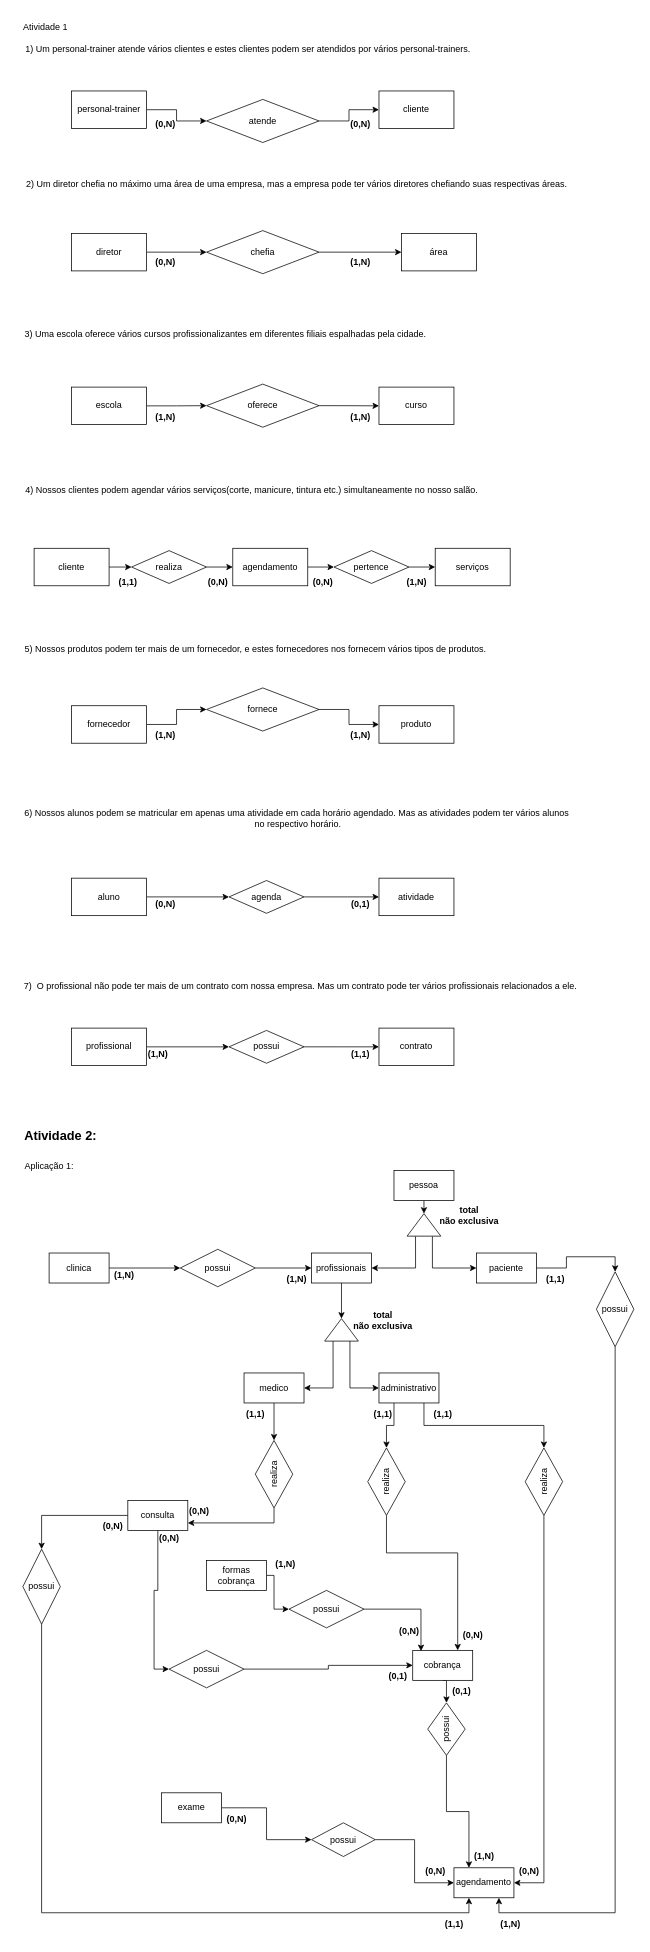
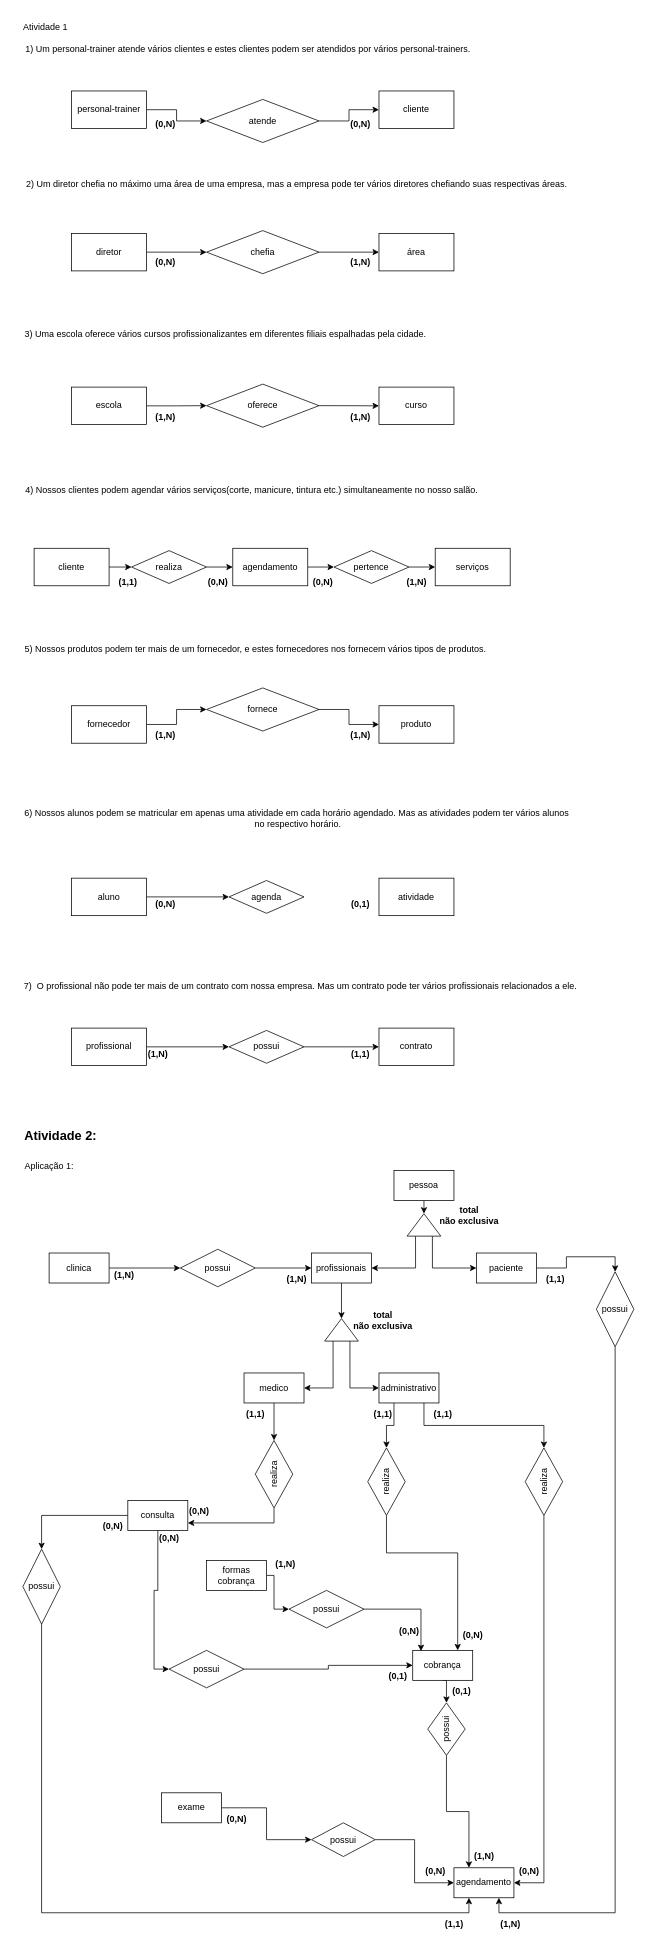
(439, 252) -> (417, 252)
(372, 897) -> none
